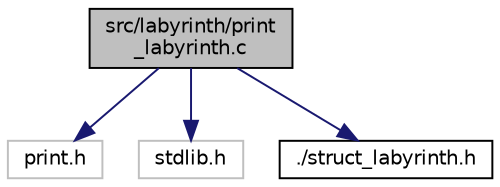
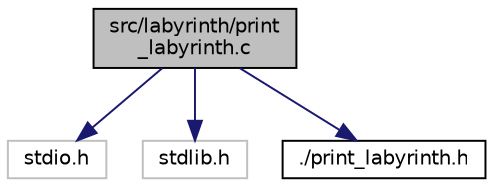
(55, 160) -> (57, 160)
(386, 160) -> (384, 160)
